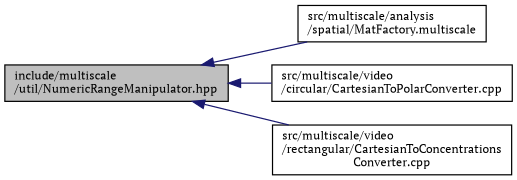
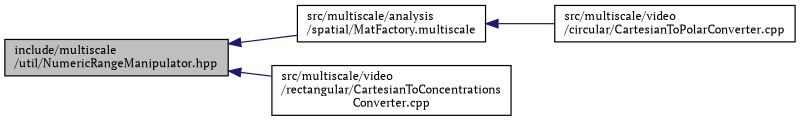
(256, 83) -> (526, 24)
